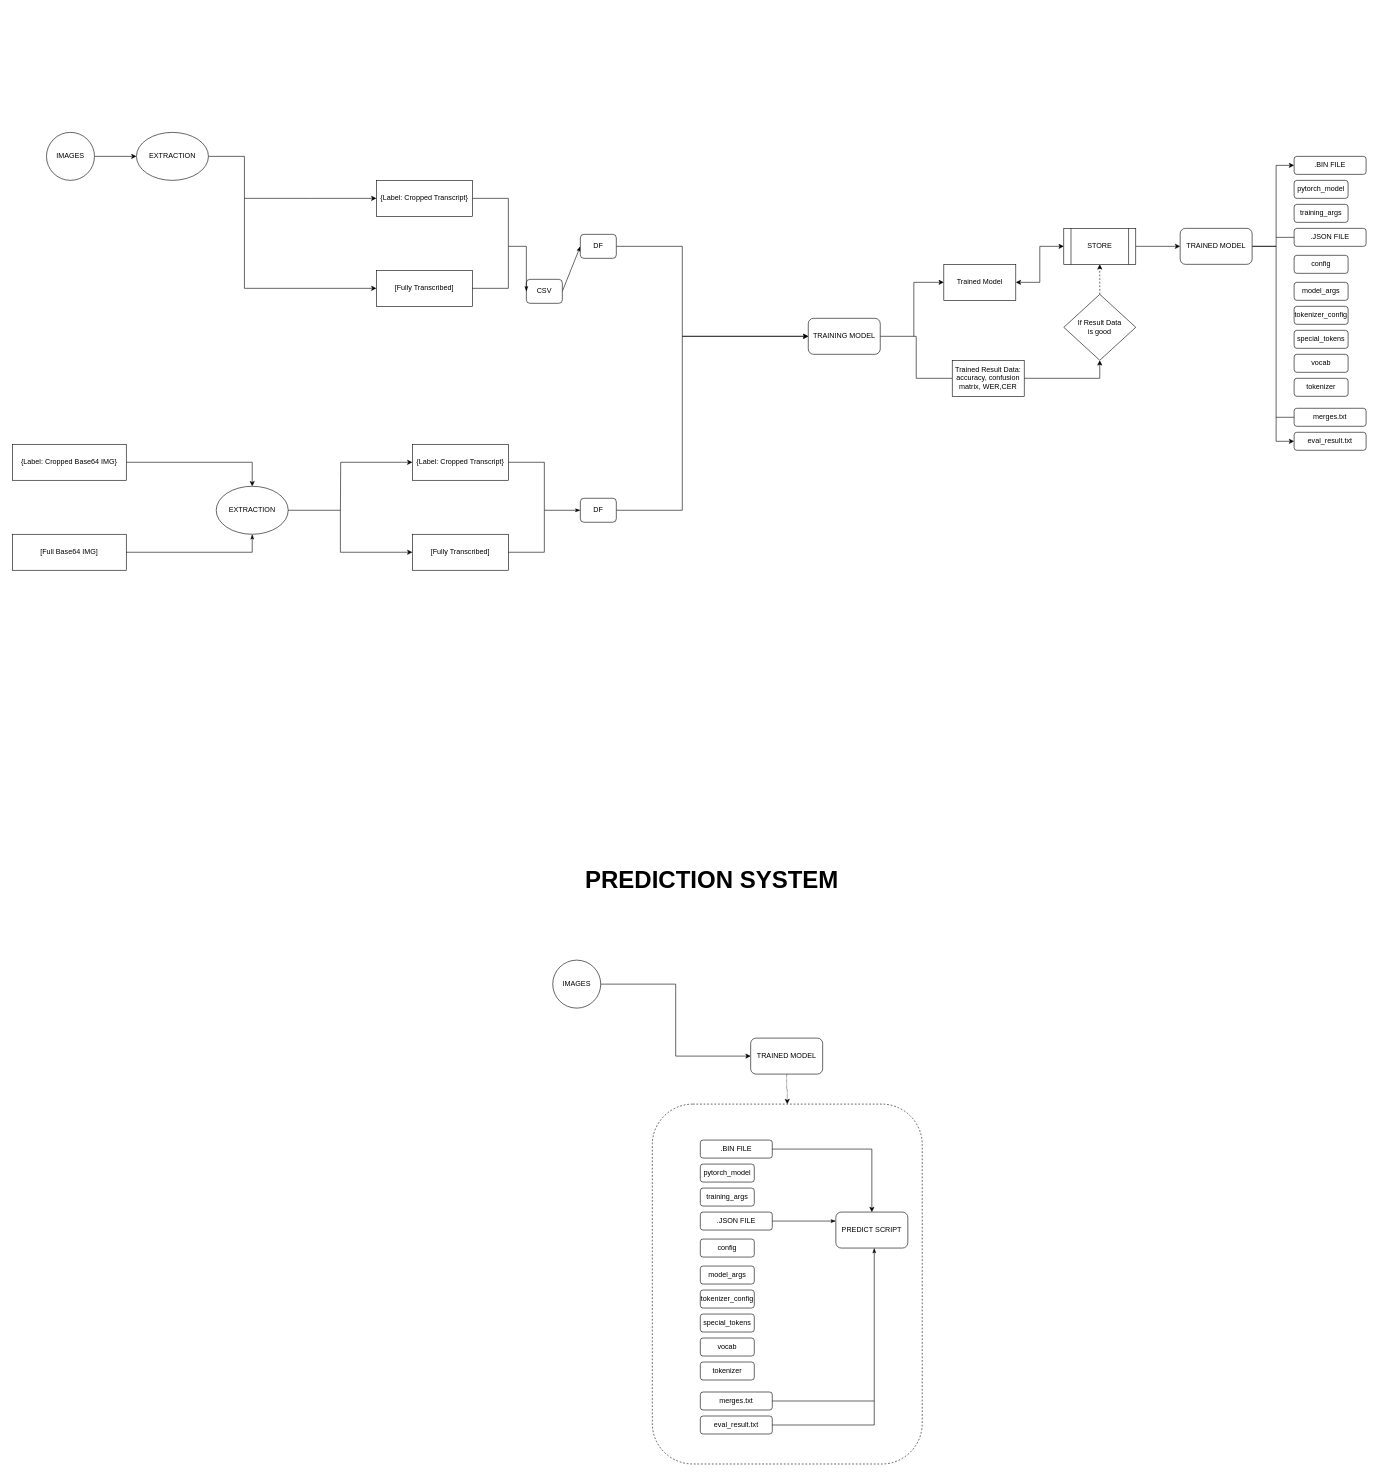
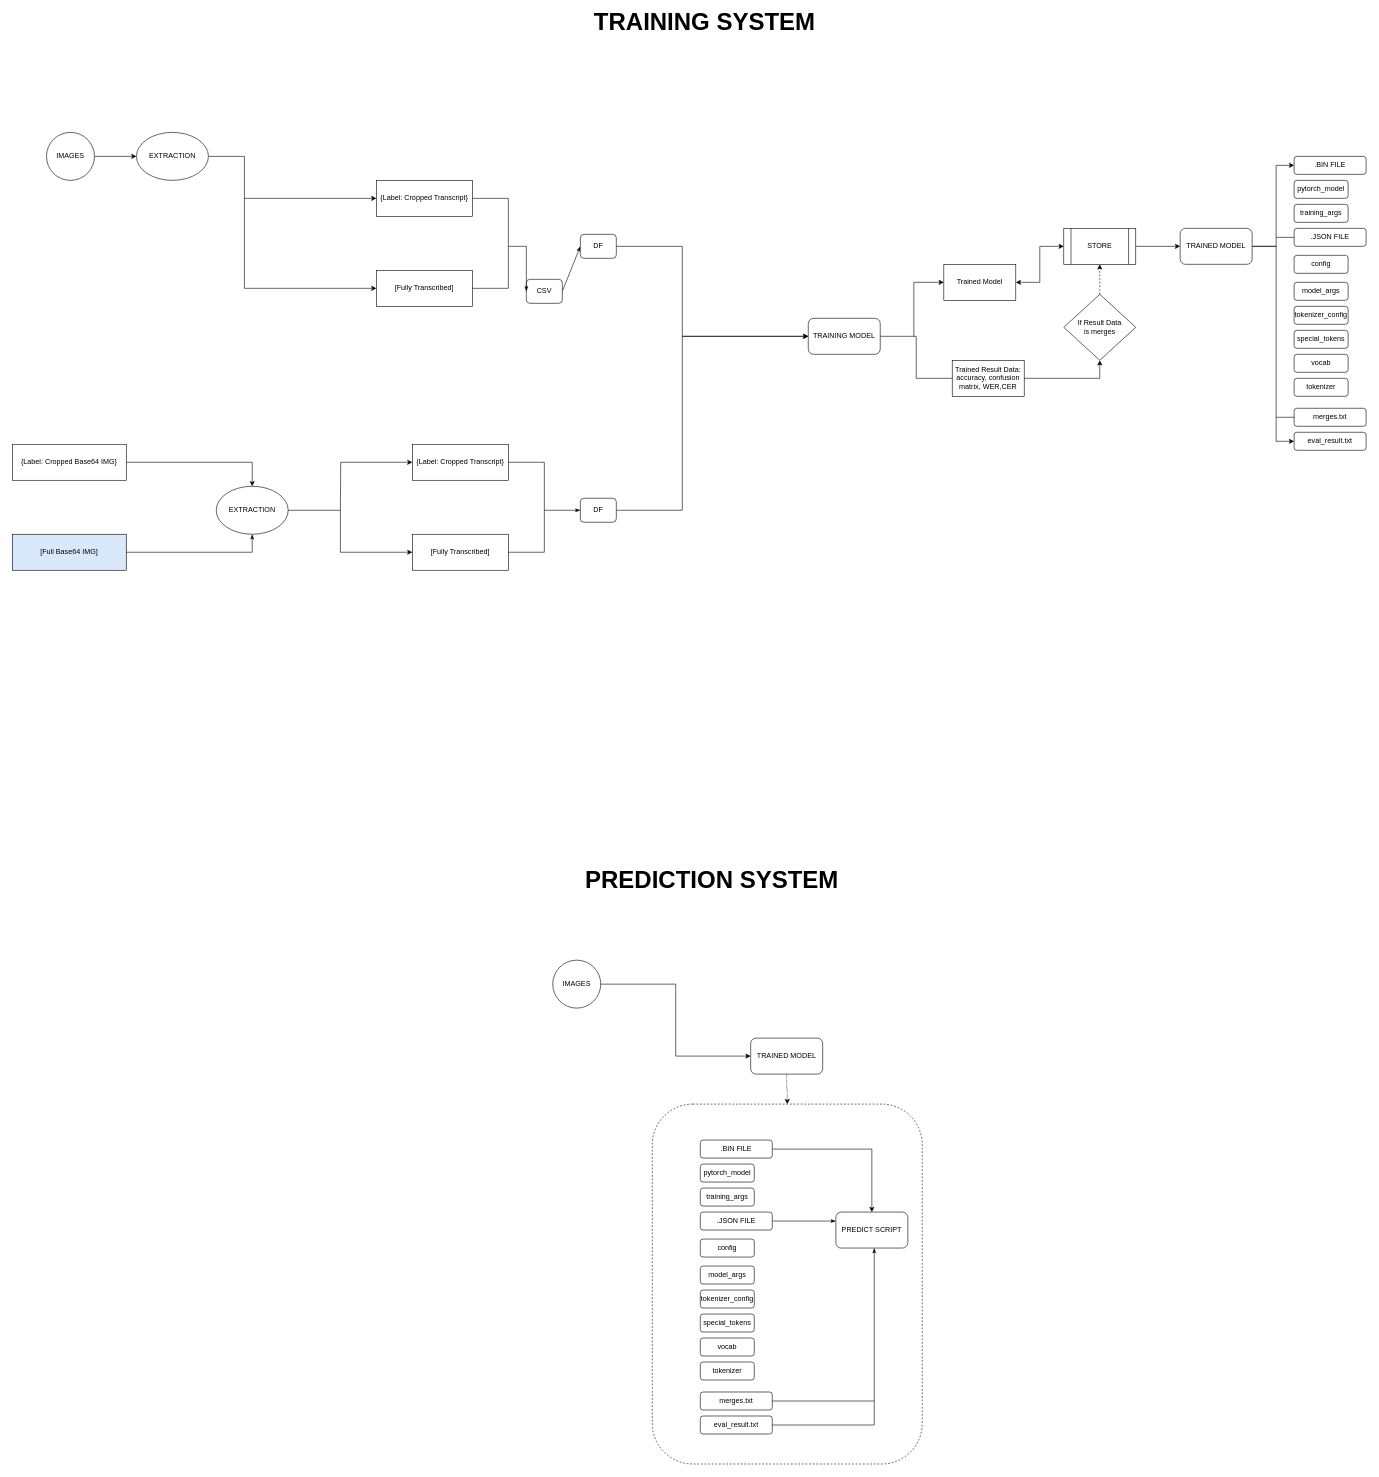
none -> (708, 21)
(1100, 327) -> (1100, 327)
(69, 552) -> (69, 552)
